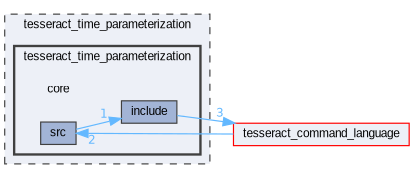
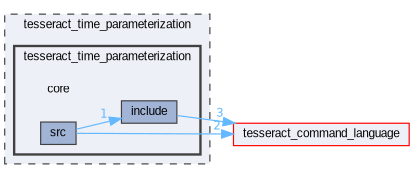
(161, 134) -> (149, 134)
